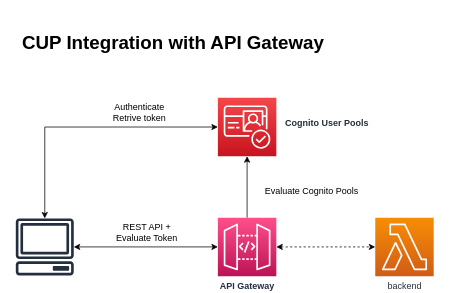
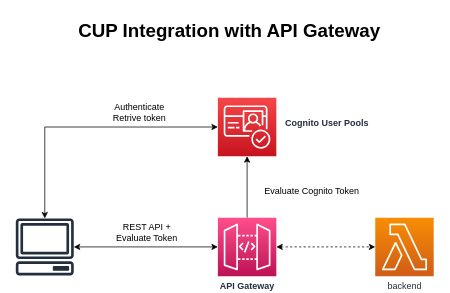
(173, 42) -> (229, 30)
(312, 192) -> (312, 192)
